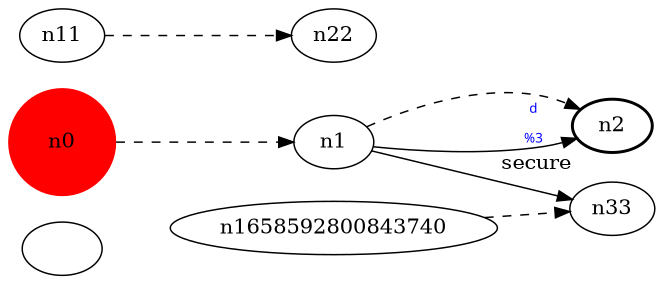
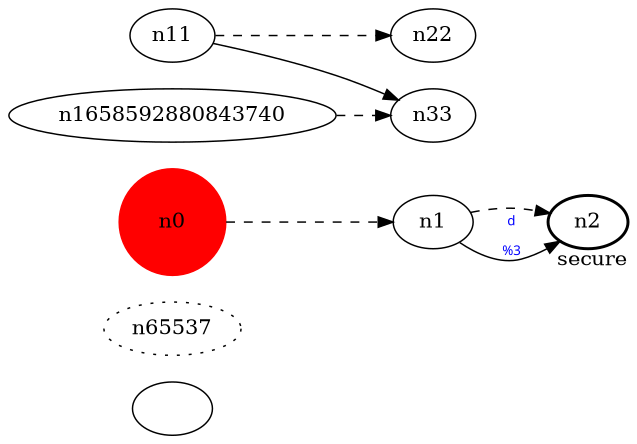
(465, 173) -> (300, 65)
(334, 228) -> (172, 115)
none -> (172, 329)
